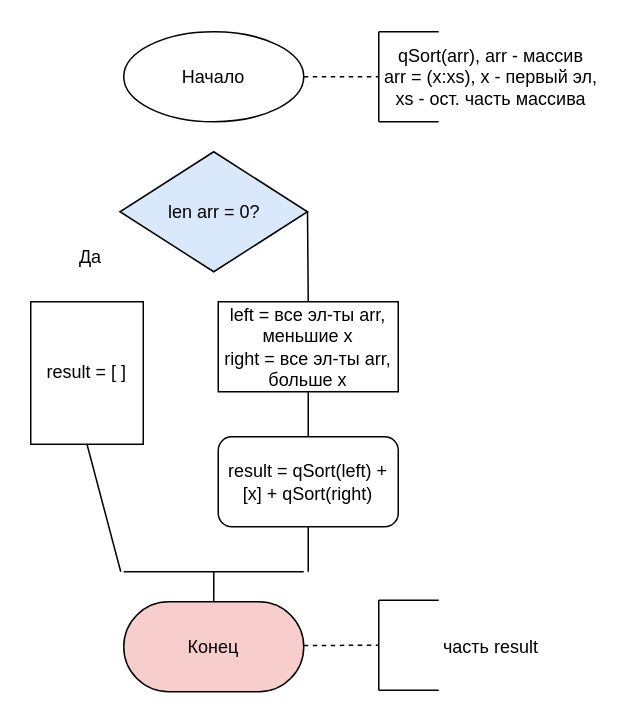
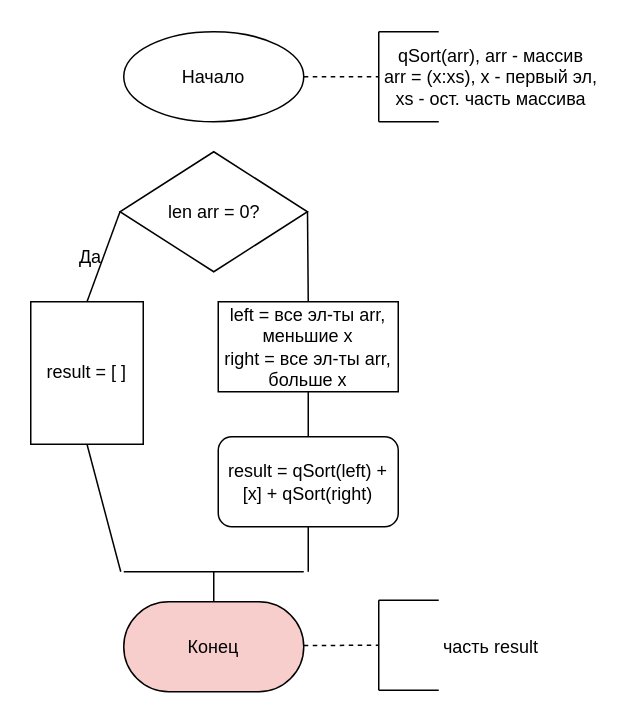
(214, 212) -> (214, 212)
none -> (103, 257)
